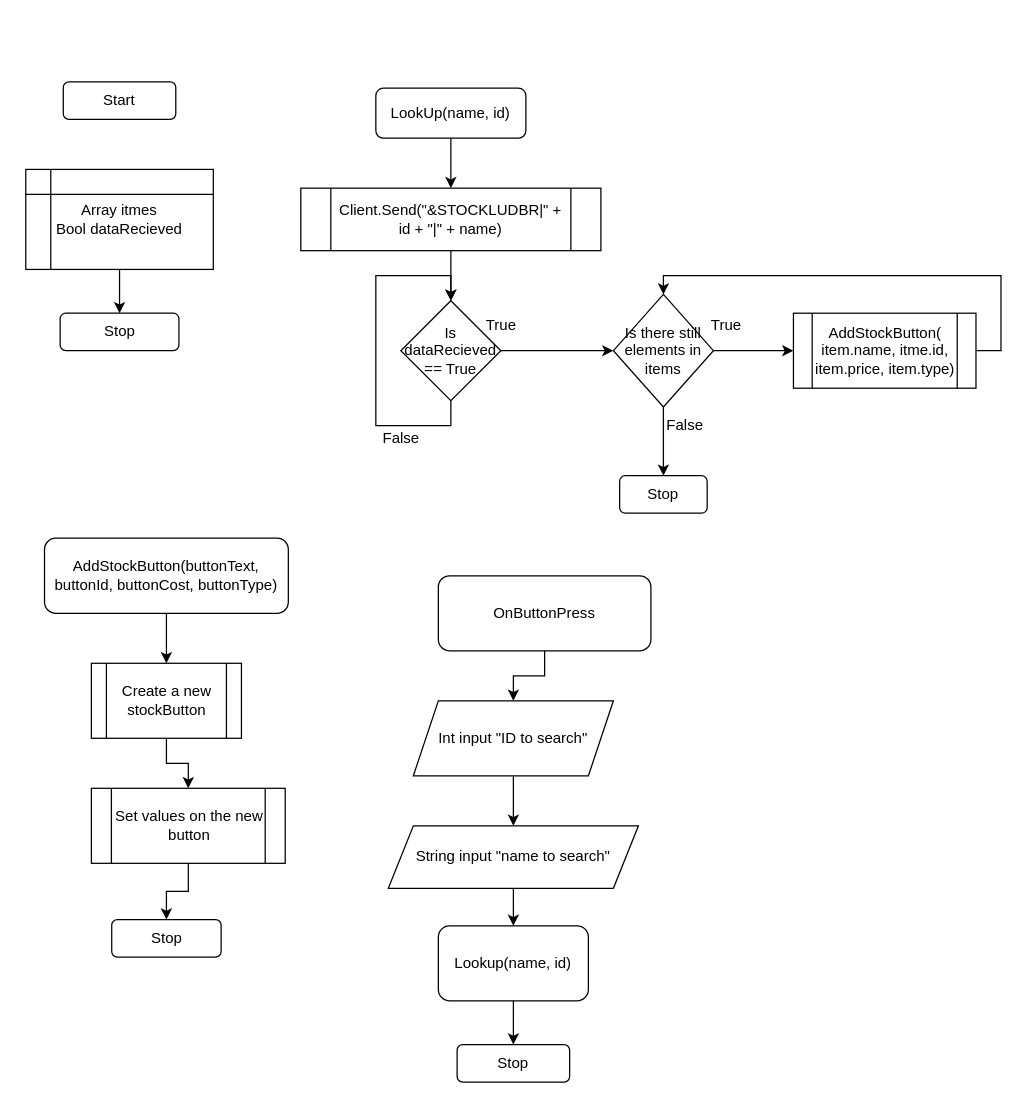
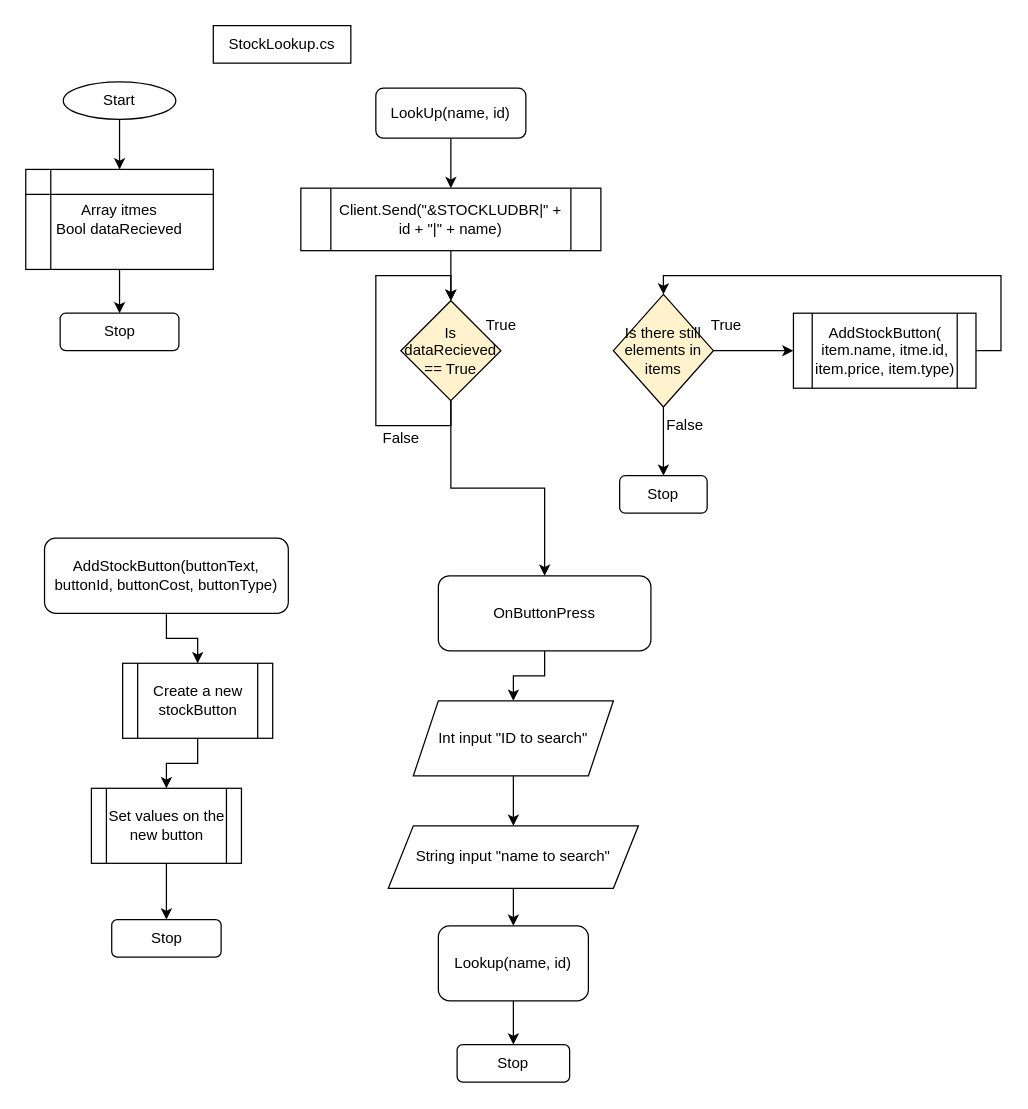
none -> (282, 44)
(119, 101) -> (119, 101)
none -> (119, 140)
(451, 351) -> (451, 351)
(553, 351) -> (506, 488)
(663, 351) -> (663, 351)
(166, 701) -> (198, 701)
(188, 826) -> (166, 826)
